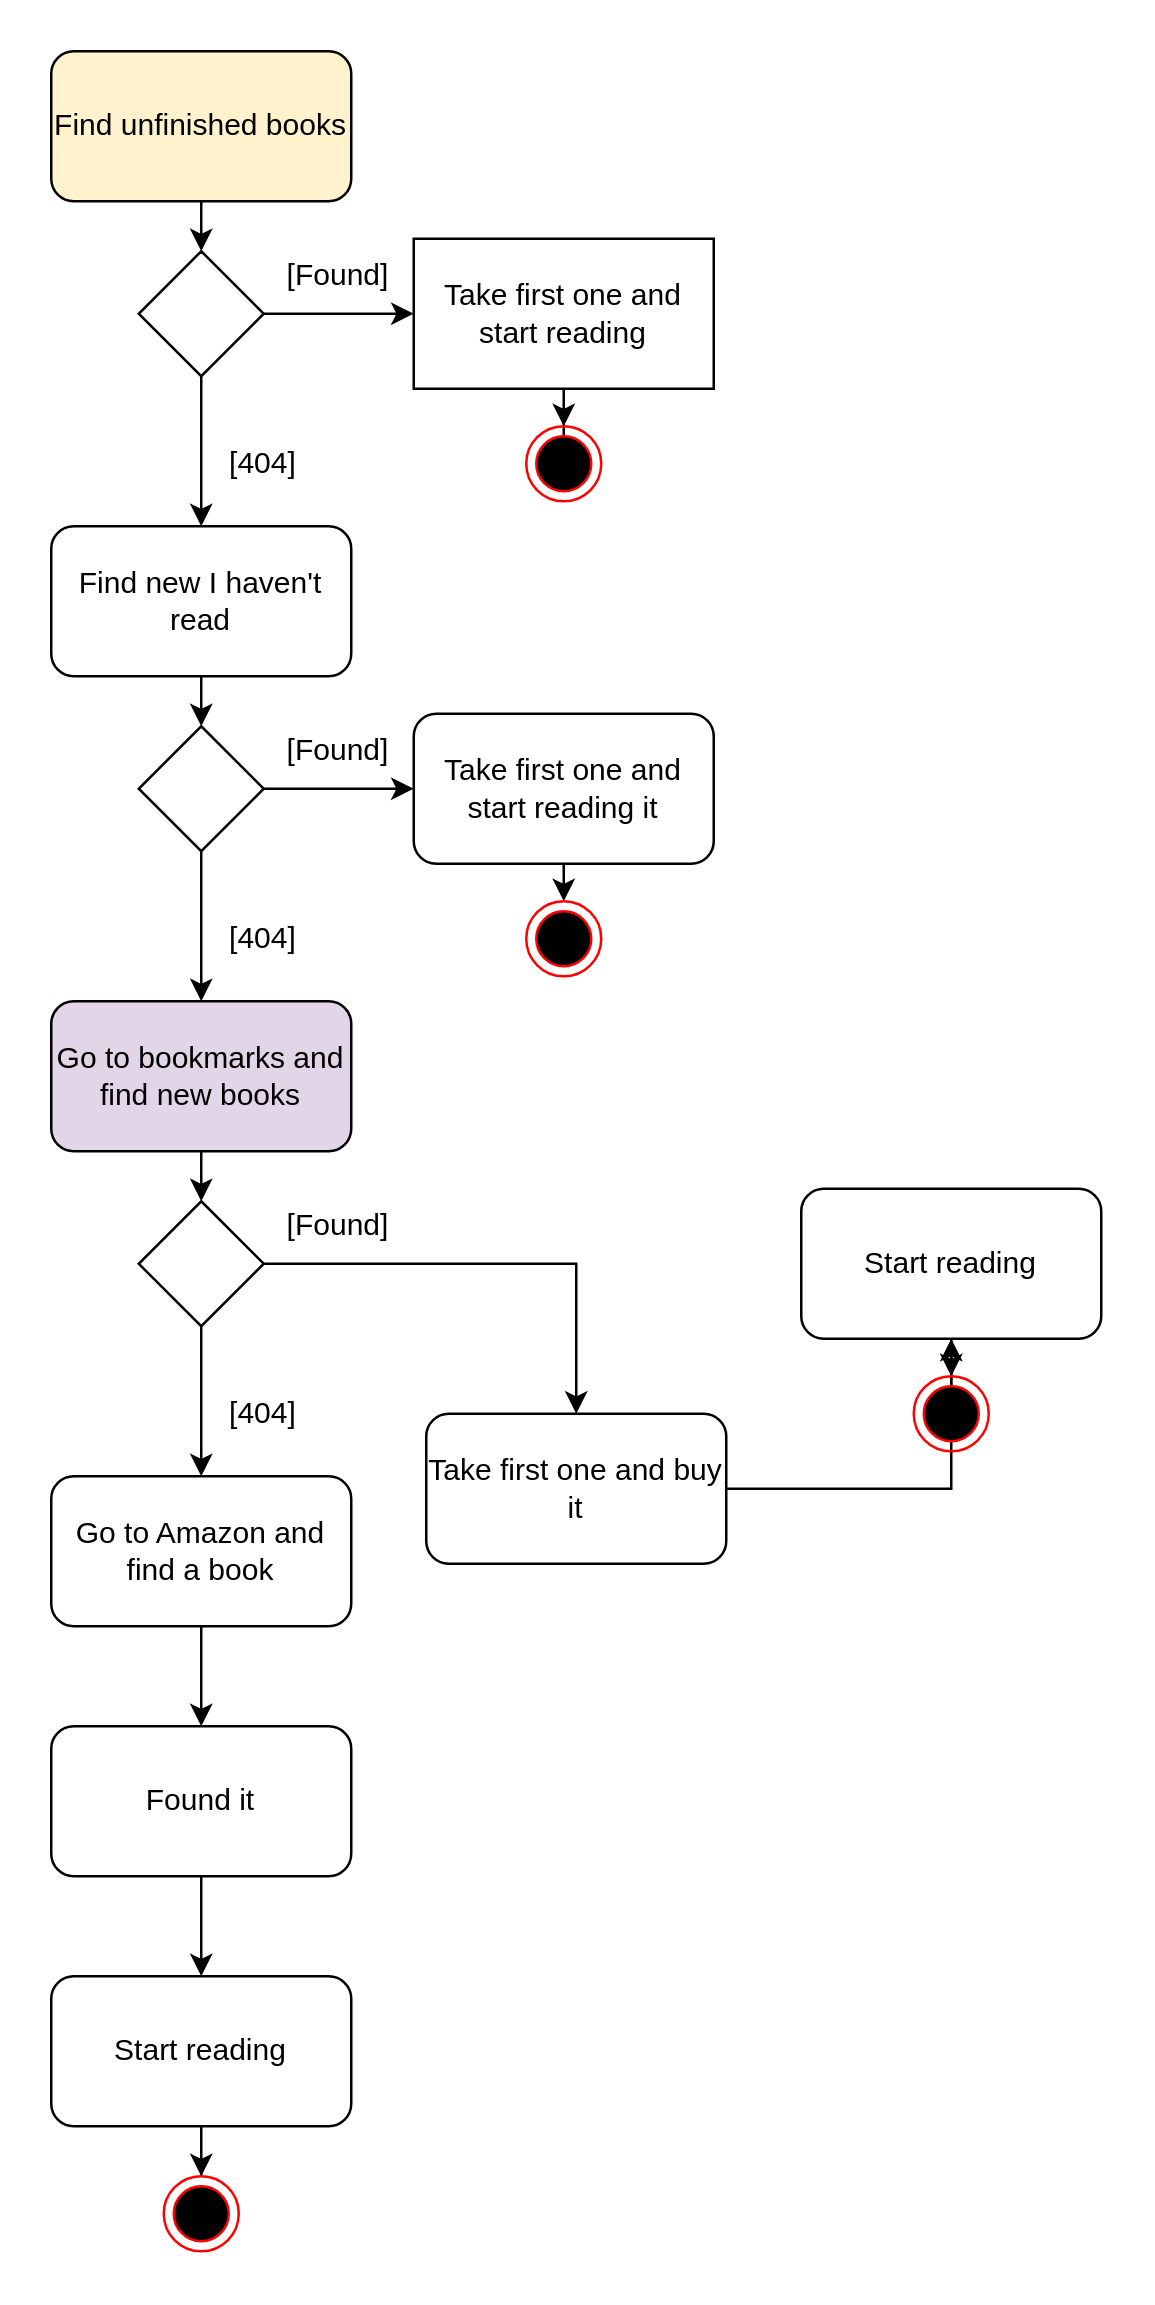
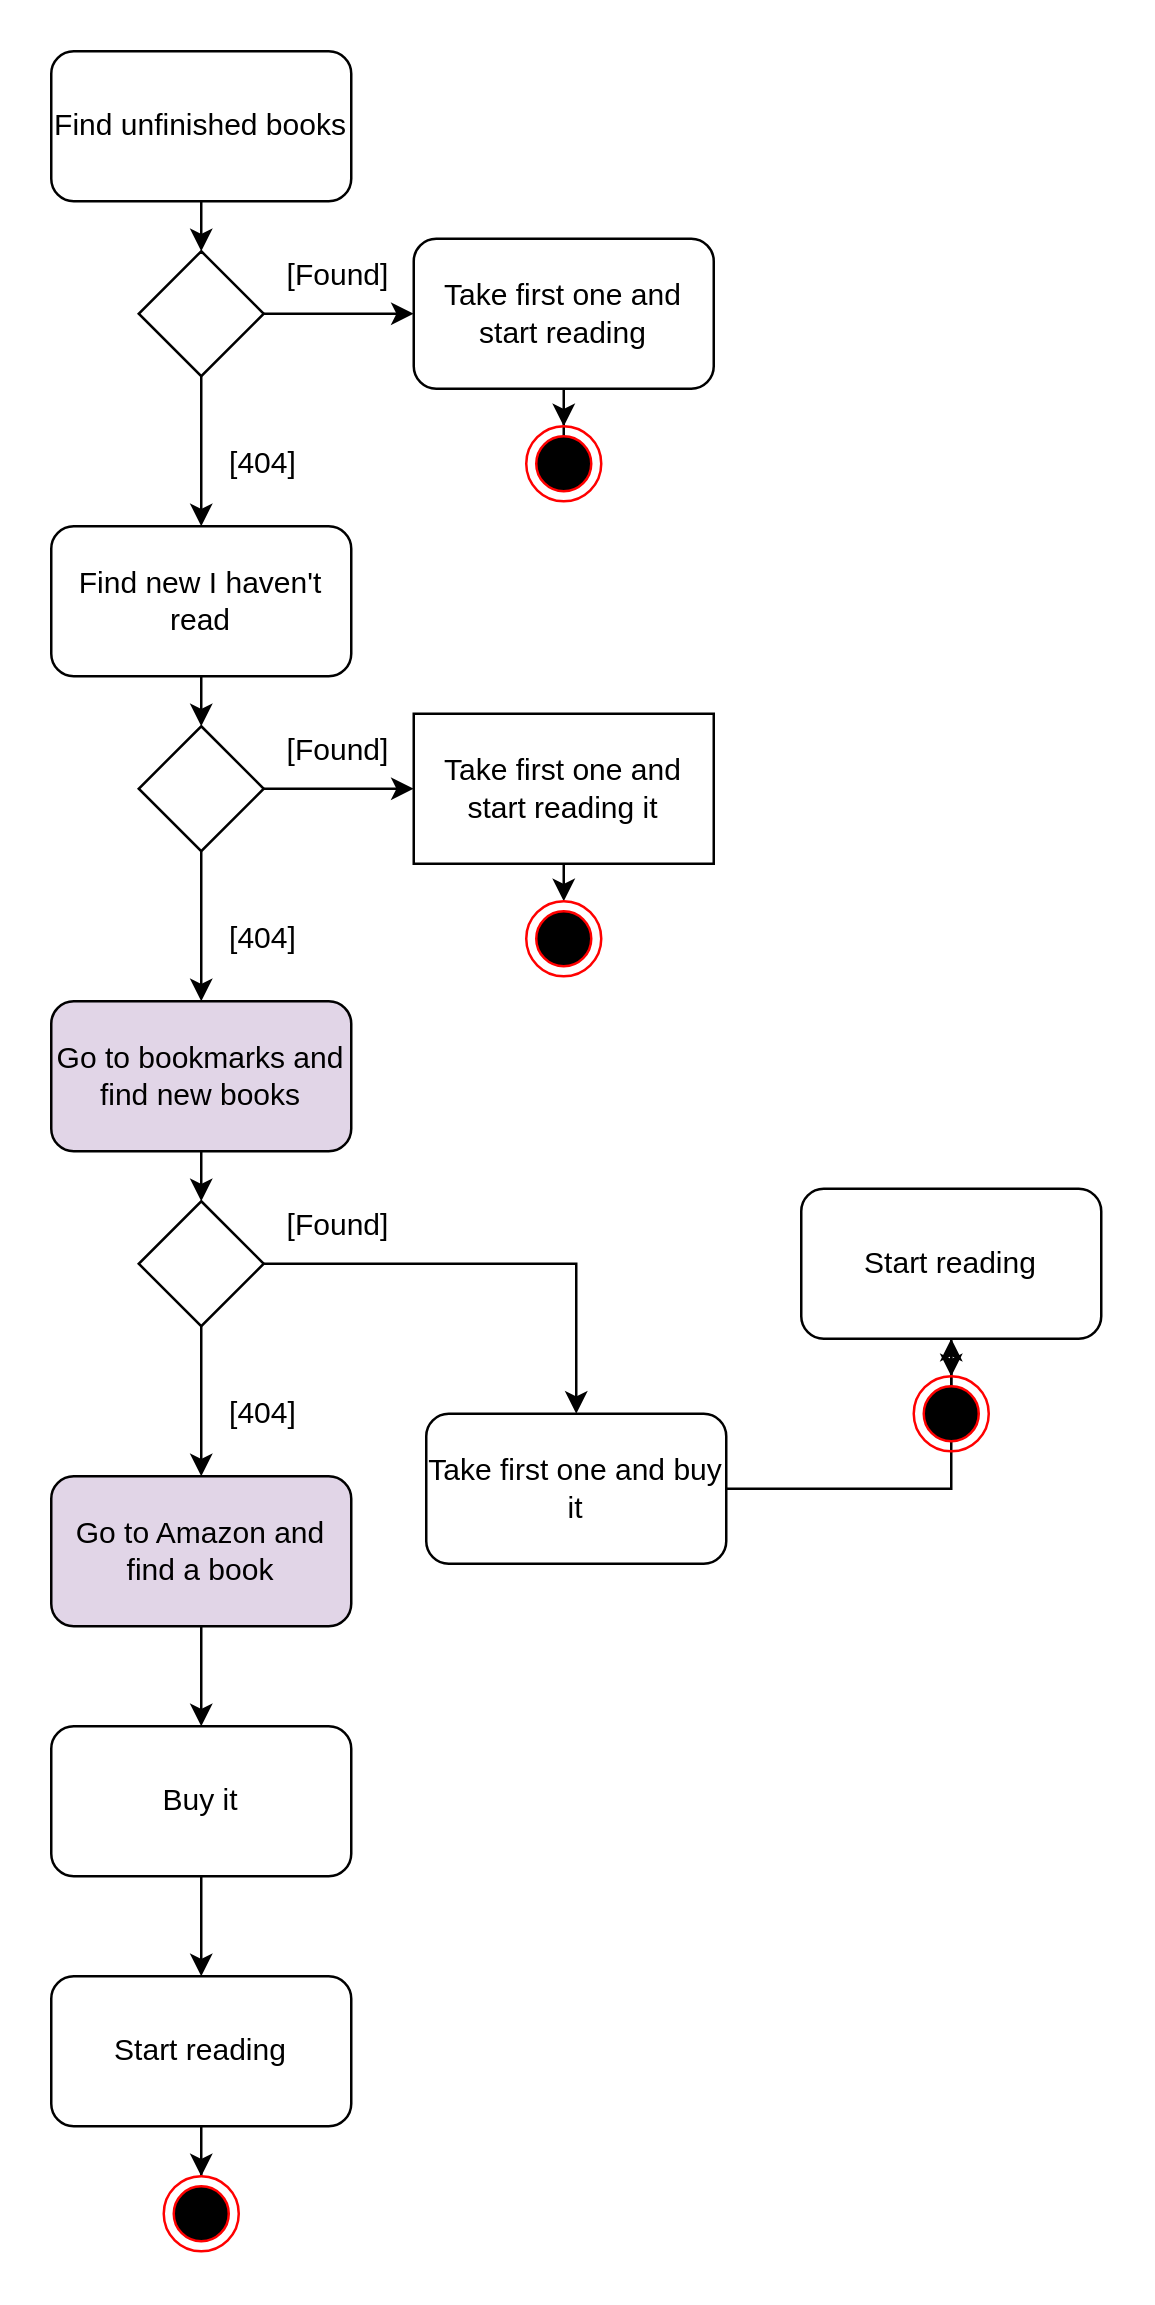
(201, 126) -> (201, 126)
(564, 314) -> (564, 314)
(564, 789) -> (564, 789)
(201, 1551) -> (201, 1551)
(201, 1801) -> (201, 1801)
